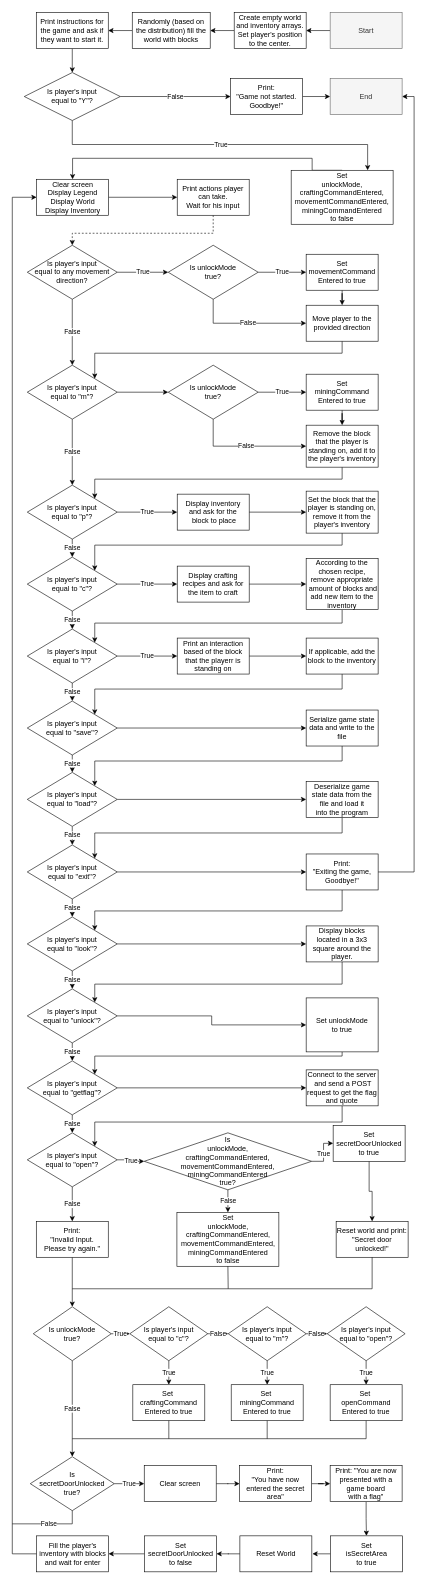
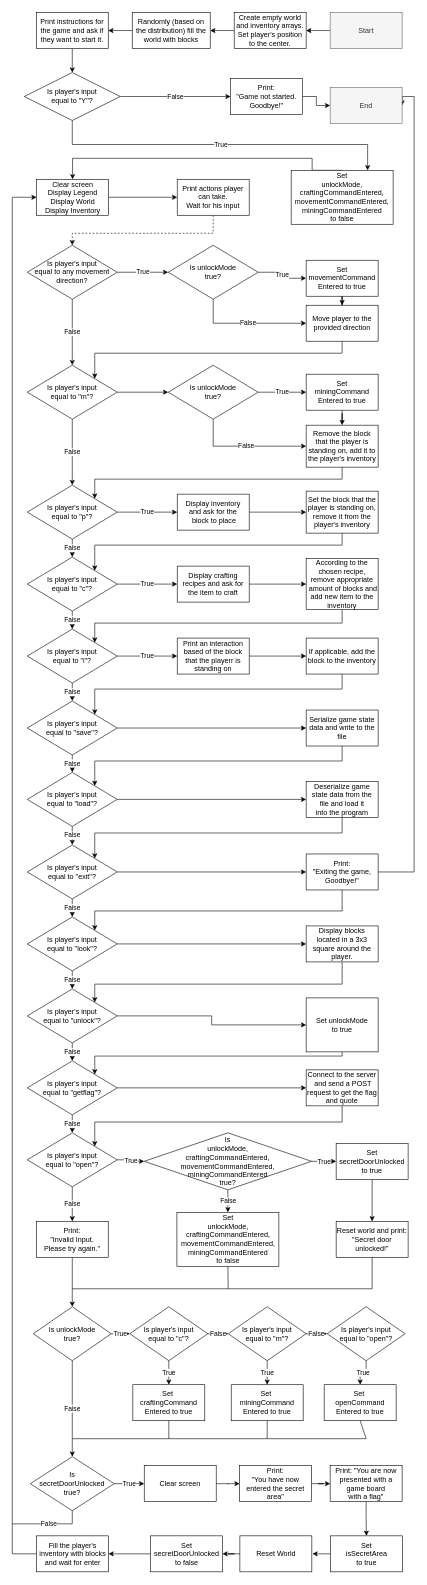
(366, 96) -> (366, 105)
(342, 272) -> (342, 278)
(369, 1144) -> (372, 1162)
(366, 1403) -> (360, 1403)
(181, 1554) -> (187, 1554)
